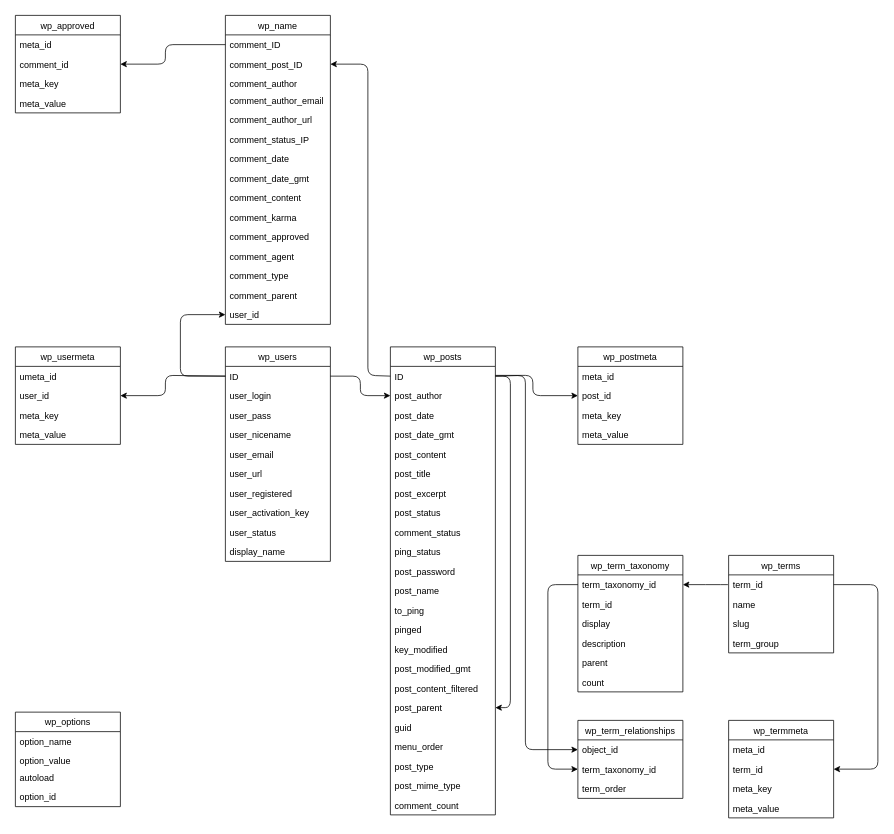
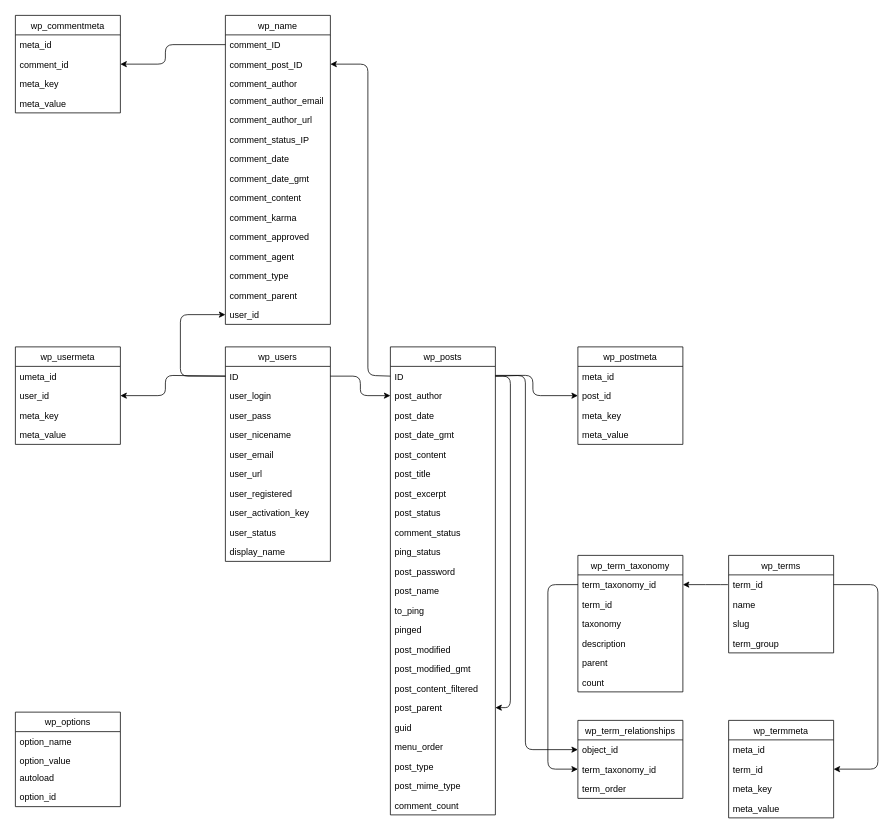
(68, 26) -> (68, 26)
(597, 624) -> (602, 624)
(422, 650) -> (425, 650)
